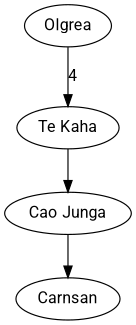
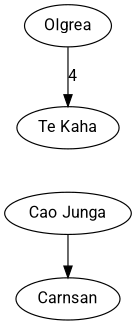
(68, 165) -> none
